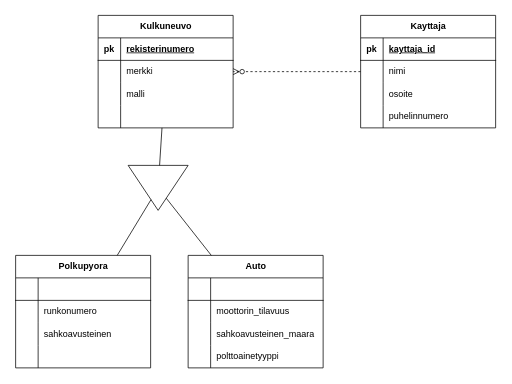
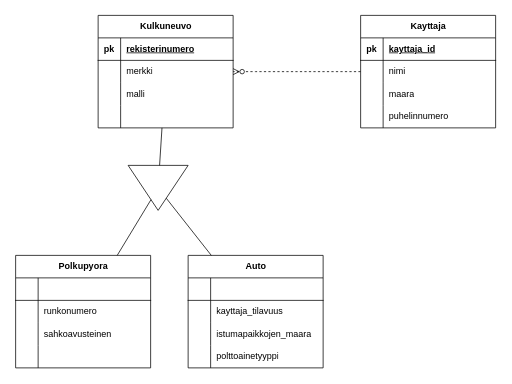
(403, 94) -> (401, 94)
(258, 312) -> (257, 312)
(268, 334) -> (267, 334)
